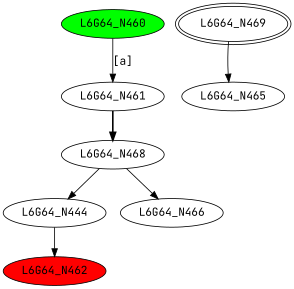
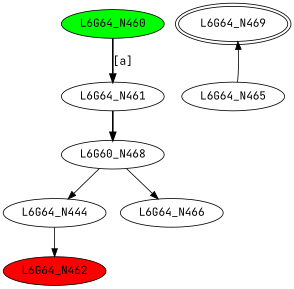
(113, 56) -> (113, 56)
(228, 58) -> (239, 66)
(113, 155) -> (113, 155)
